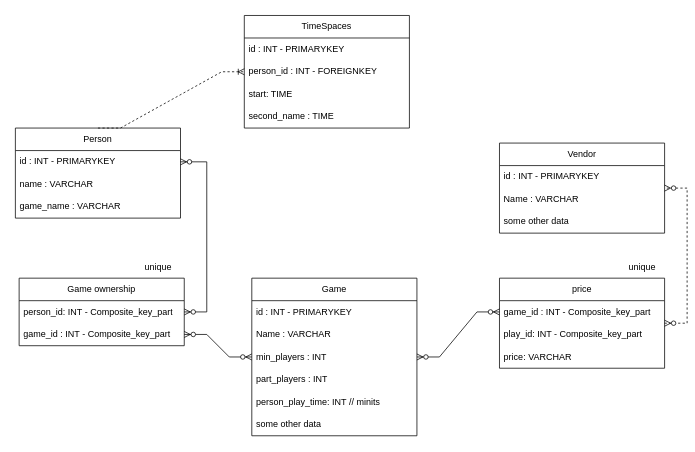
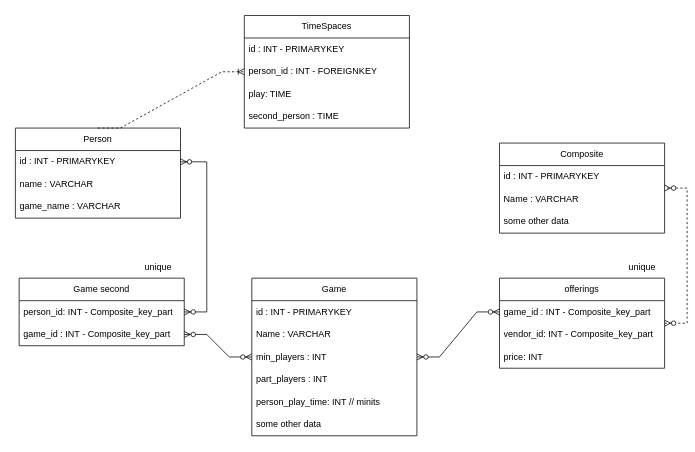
(274, 94) -> (270, 94)
(290, 117) -> (296, 117)
(582, 154) -> (582, 154)
(102, 289) -> (102, 289)
(582, 289) -> (582, 289)
(579, 334) -> (582, 334)
(535, 357) -> (525, 357)
